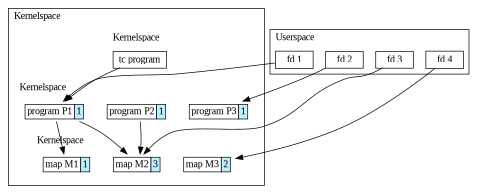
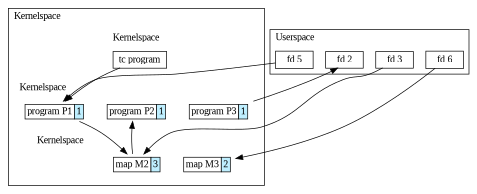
(294, 60) -> (294, 60)
(445, 60) -> (445, 60)
(288, 85) -> (293, 87)
(141, 137) -> (132, 141)
(66, 164) -> none
